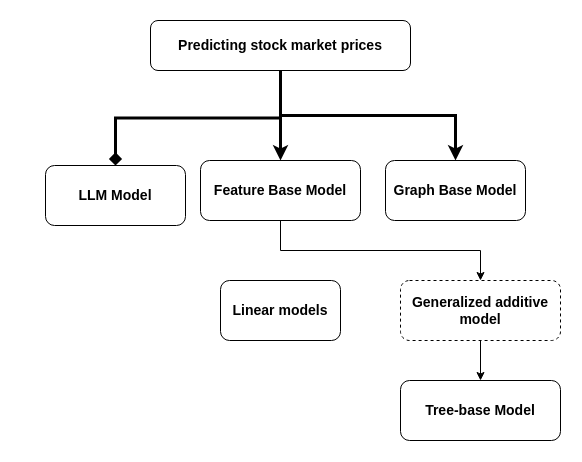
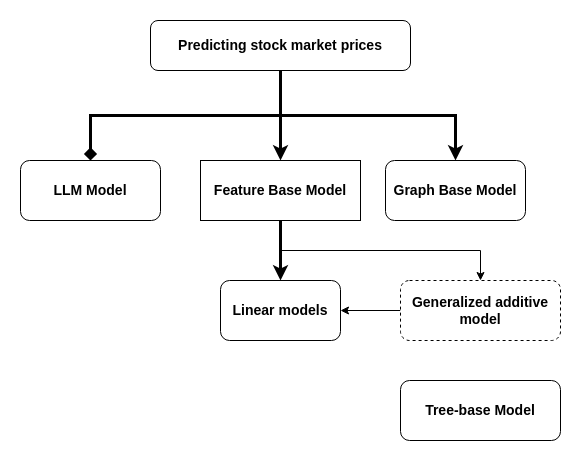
(281, 191) -> (281, 191)
(116, 196) -> (91, 191)
none -> (281, 261)
(481, 357) -> (374, 311)
